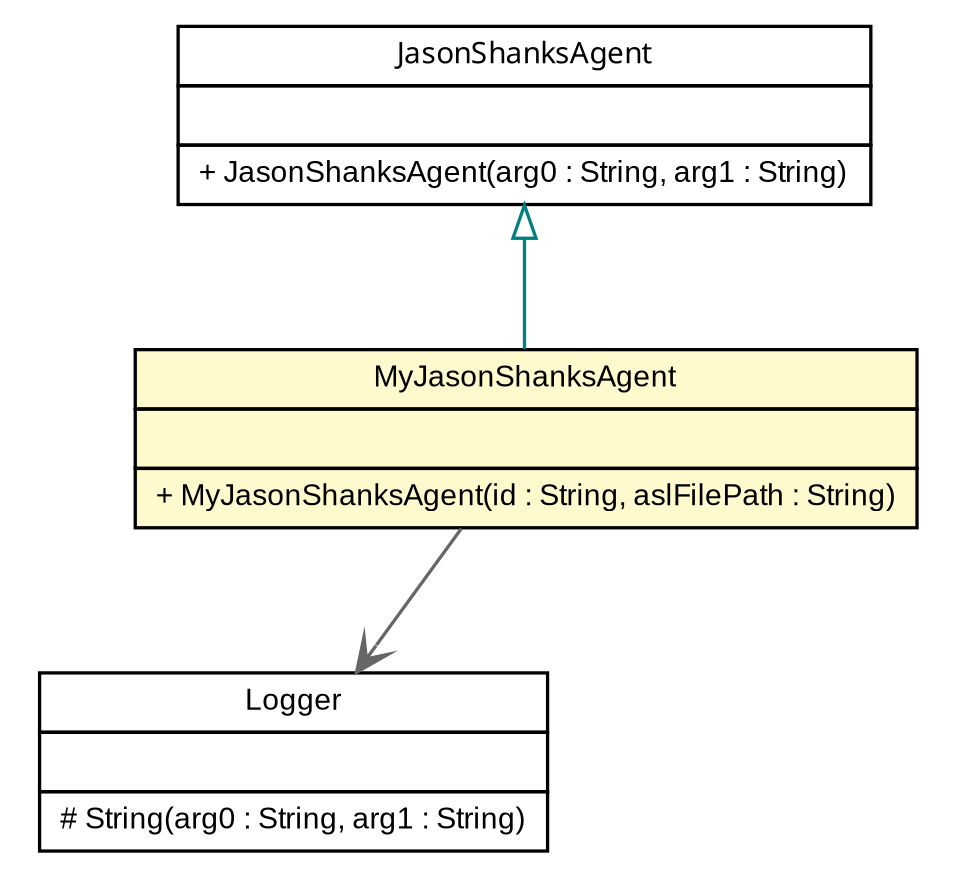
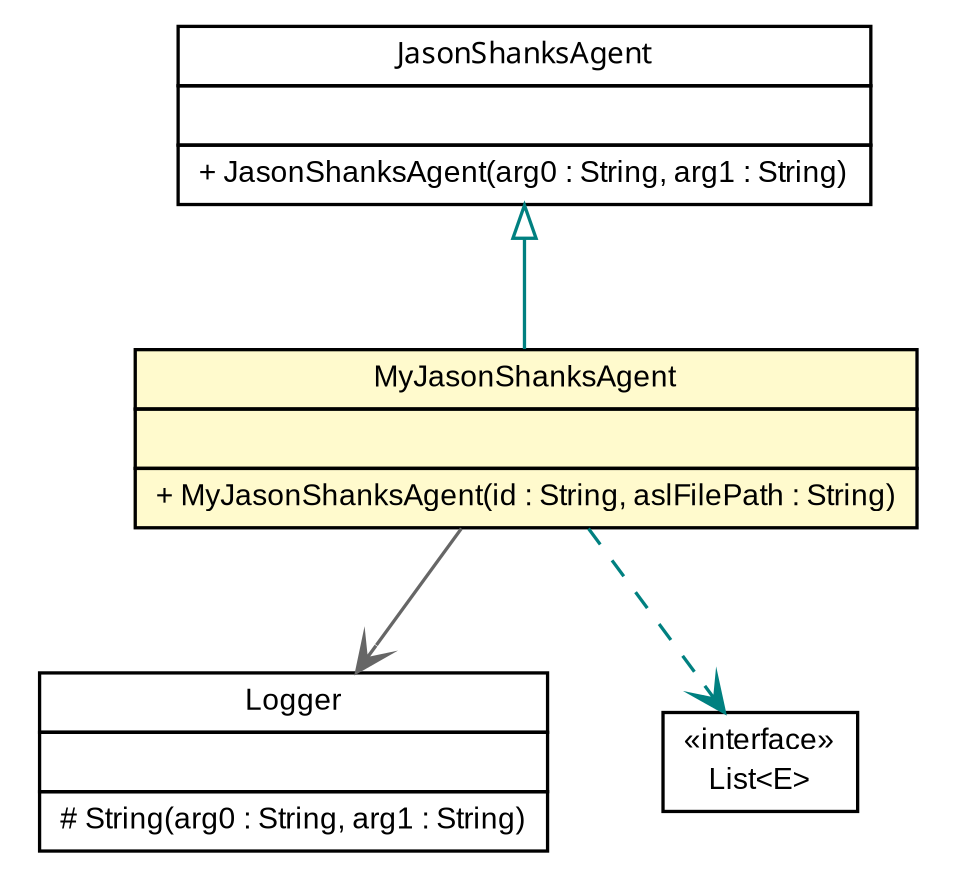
none -> (759, 762)
